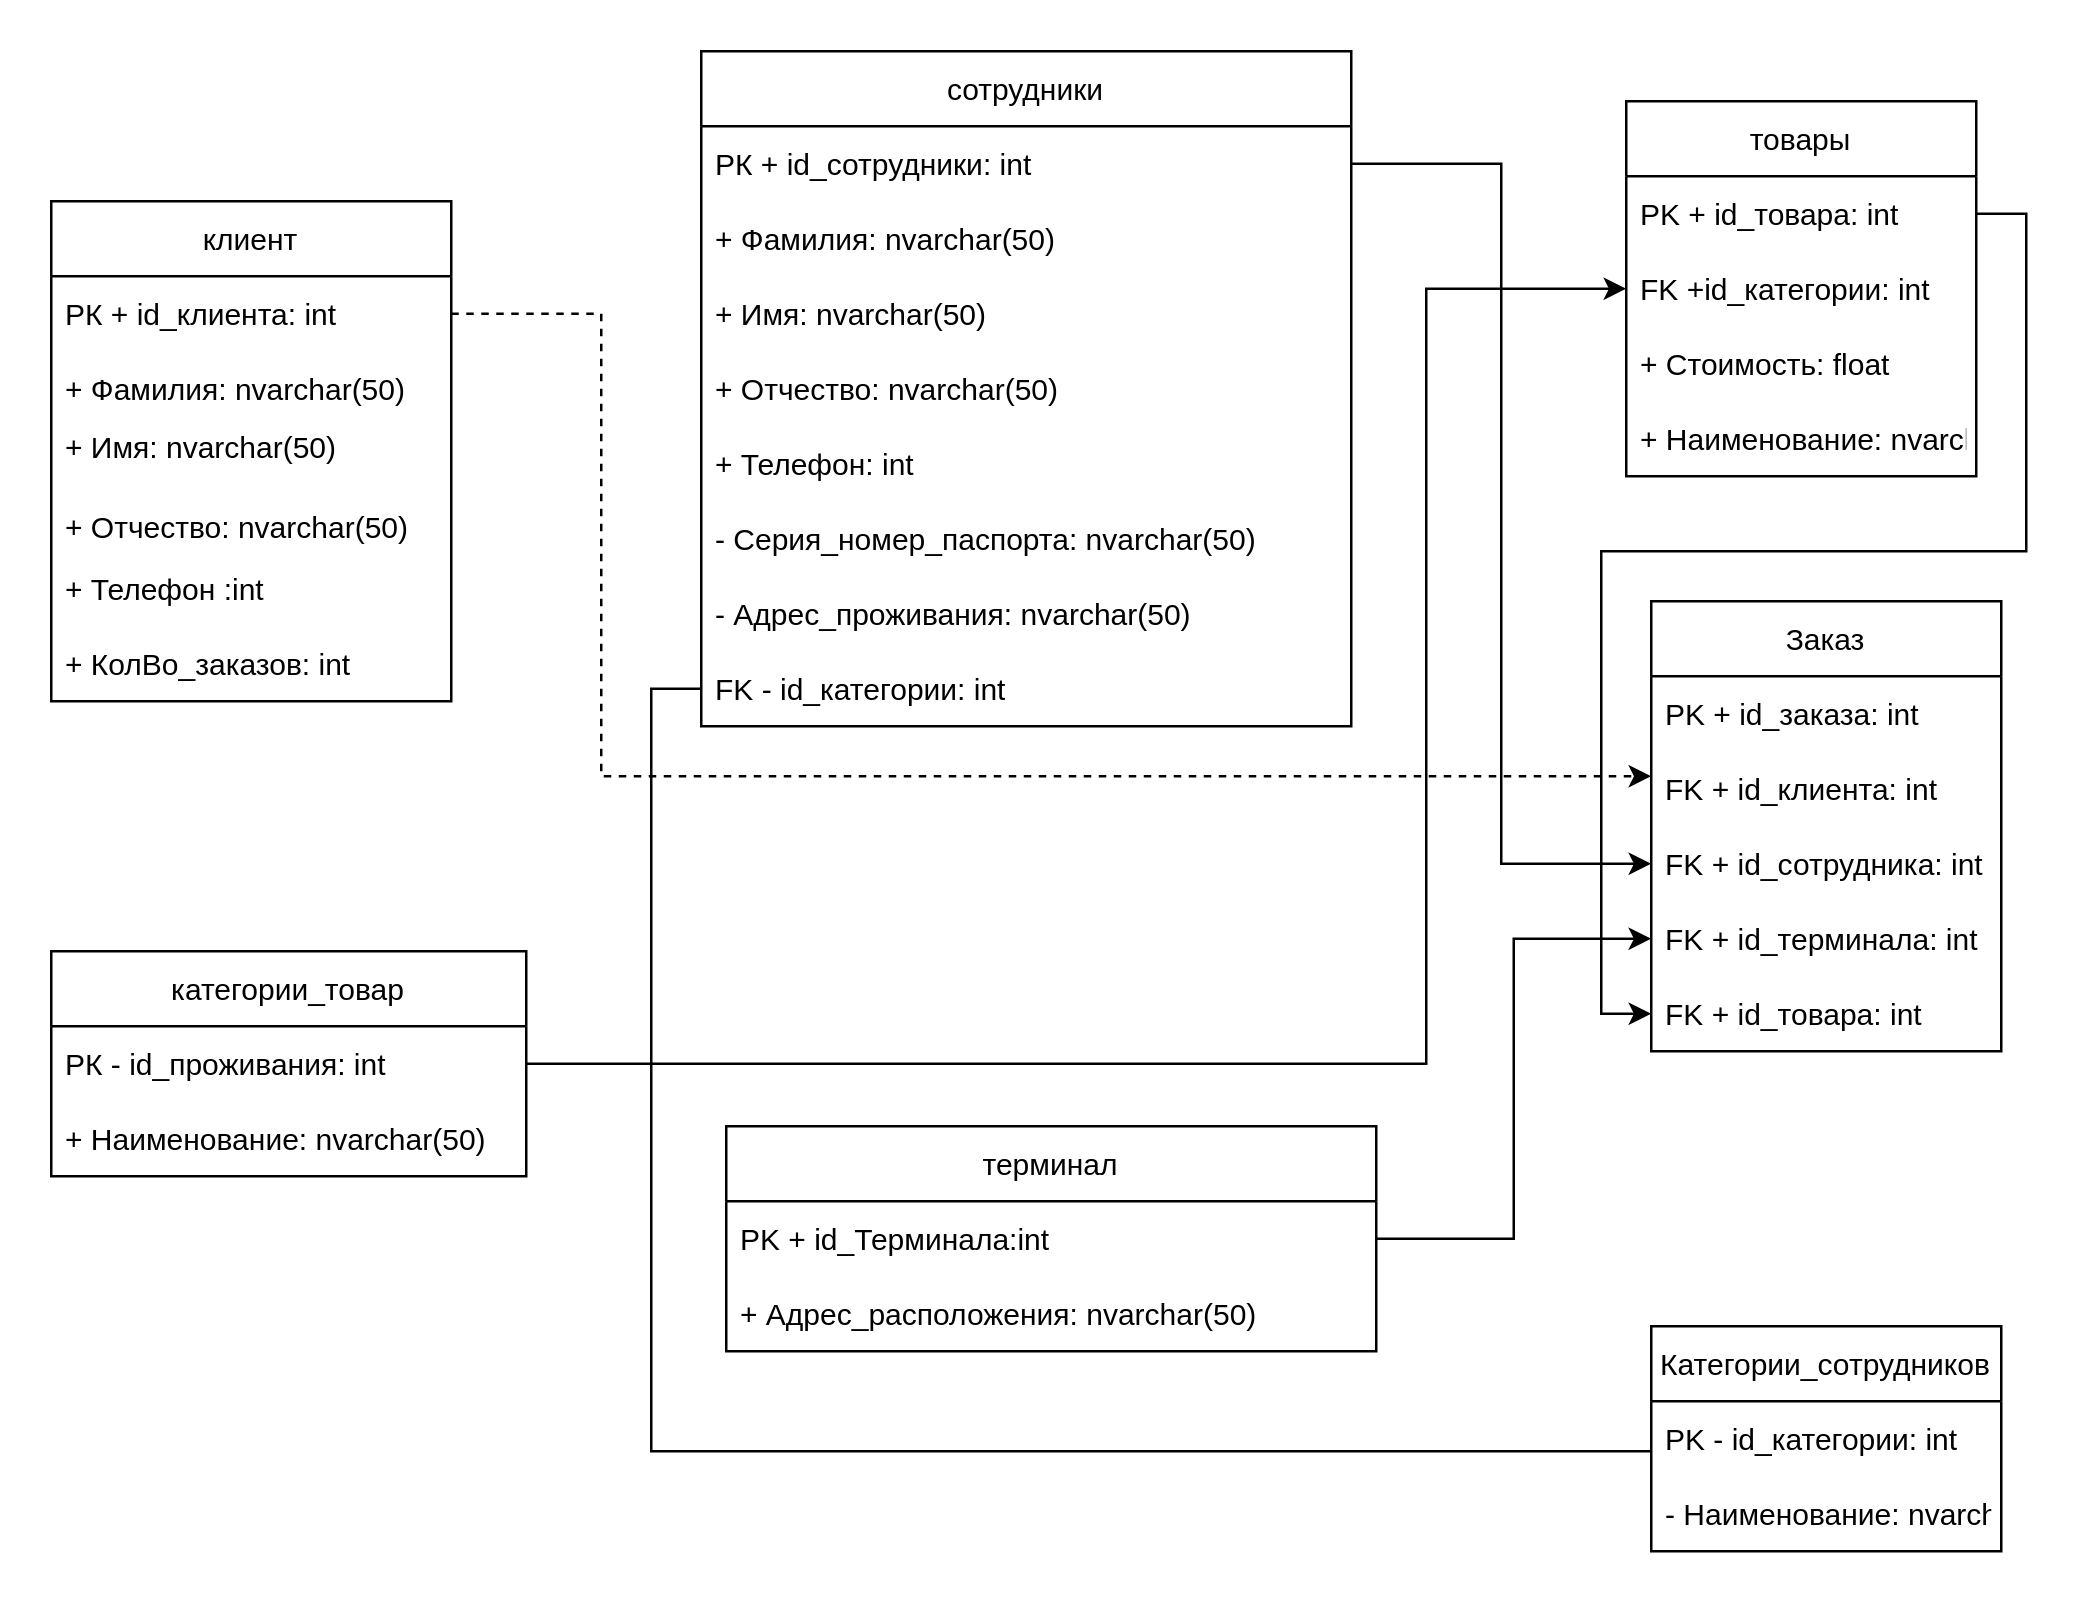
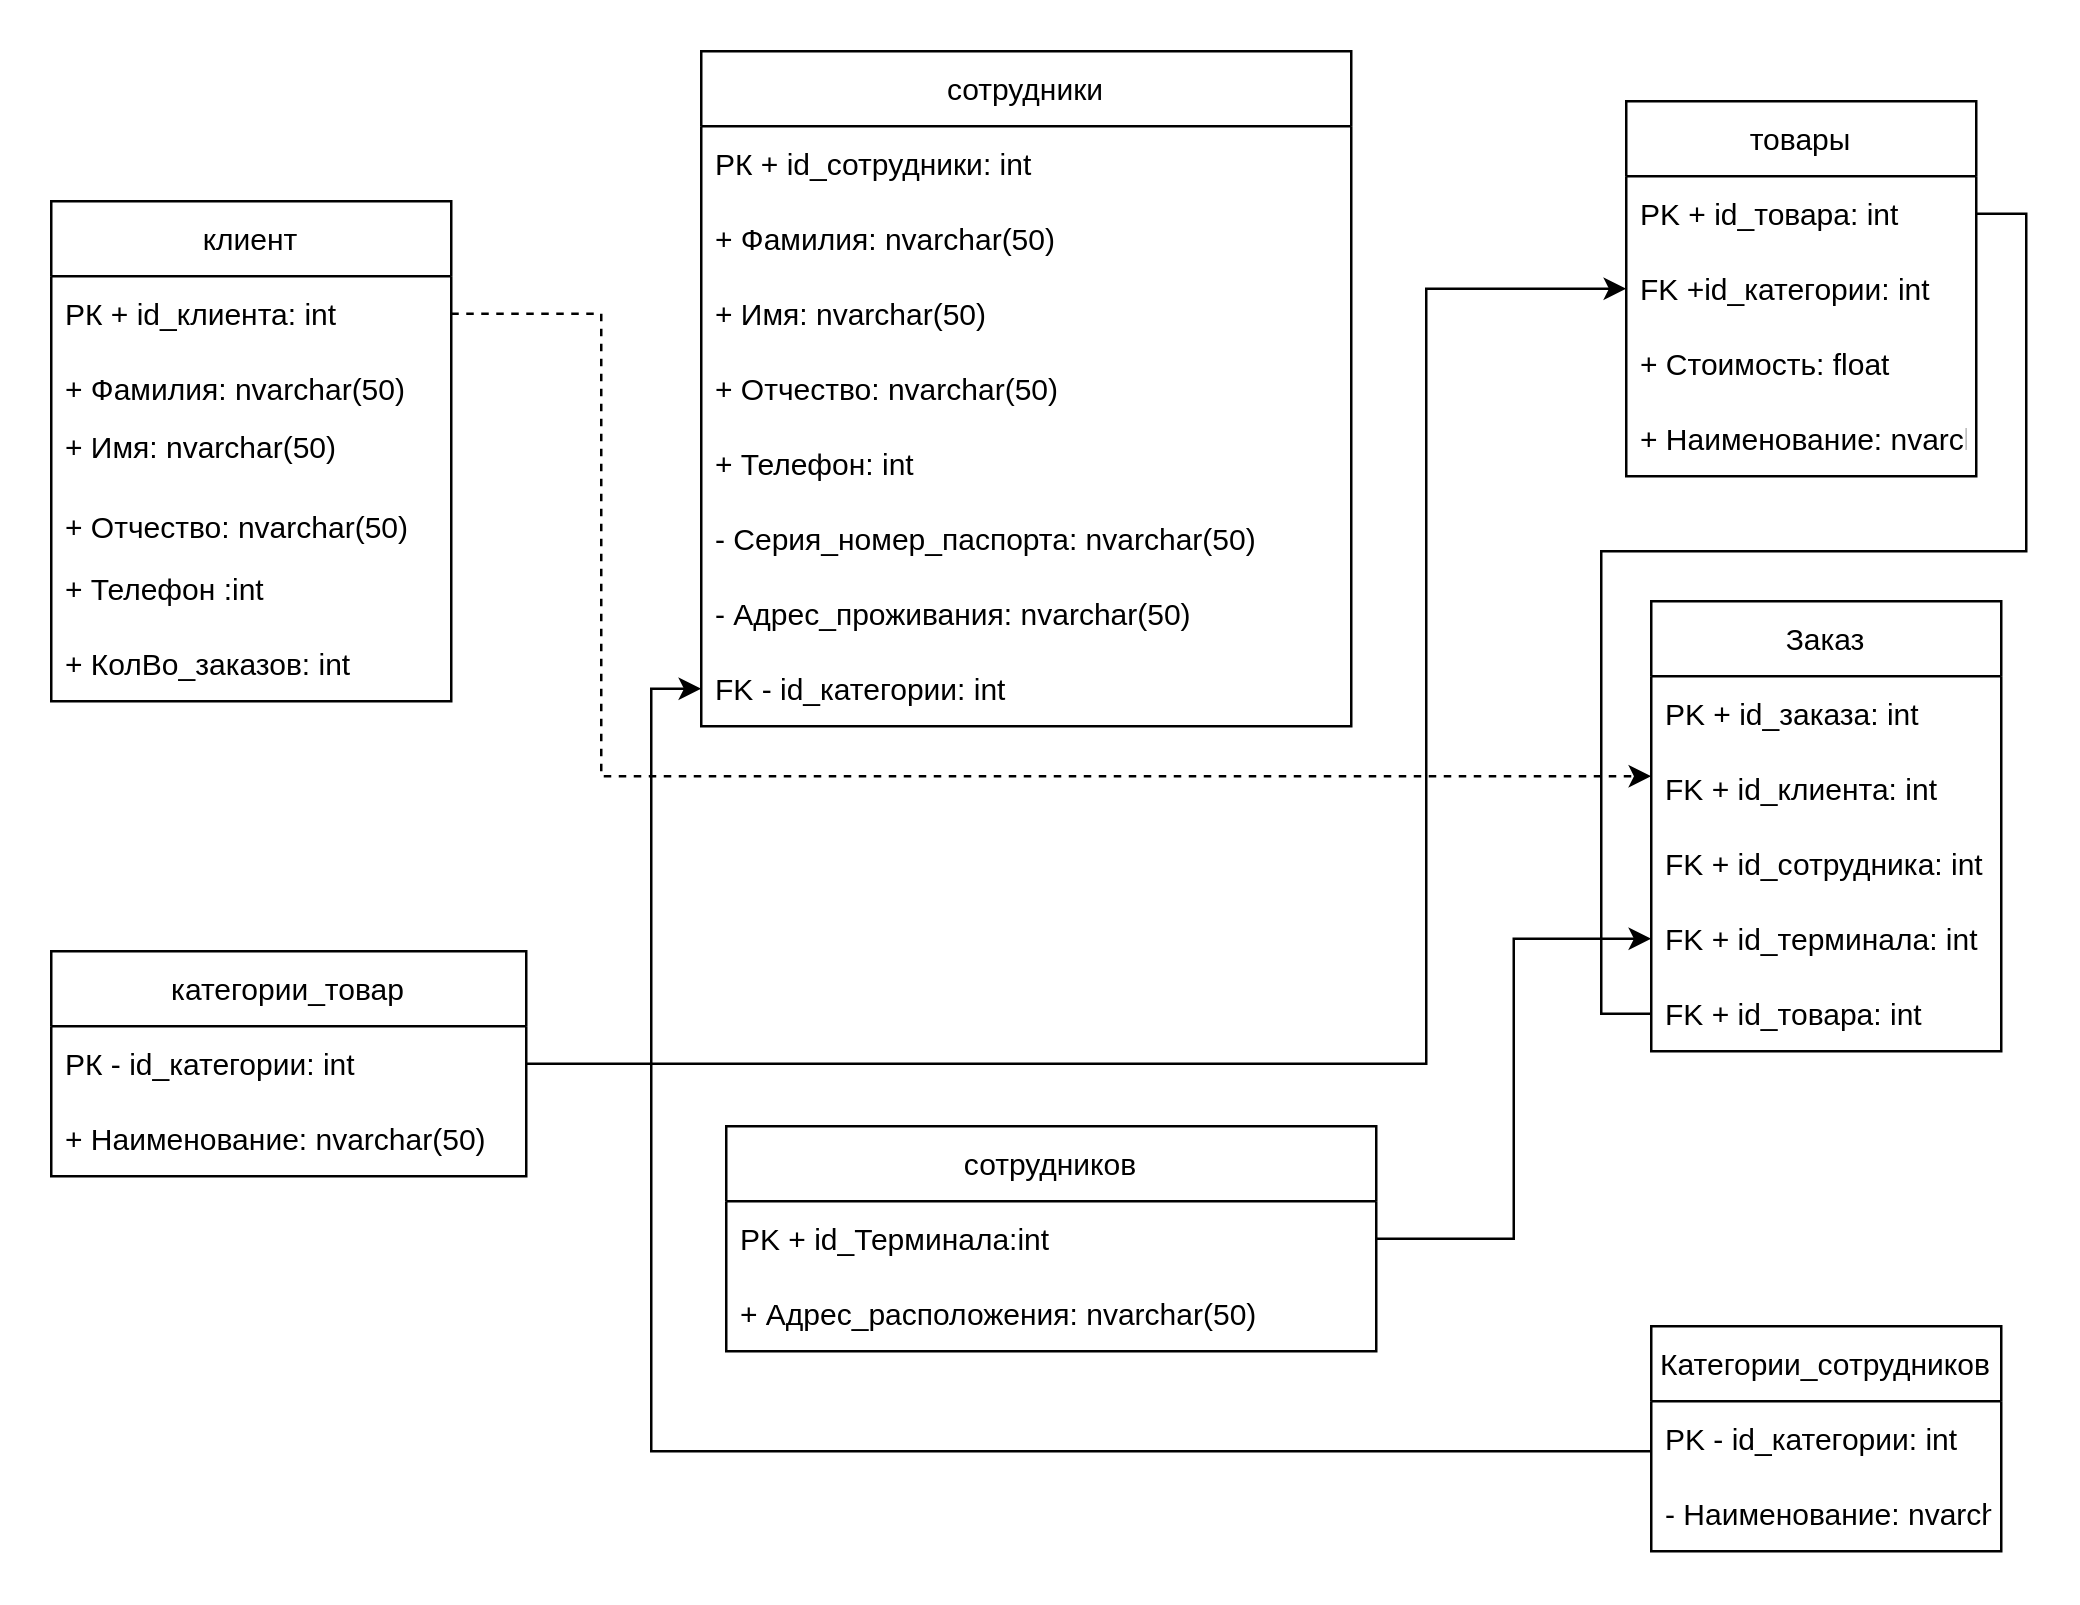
(1501, 532) -> none
(689, 689) -> (683, 689)
(1633, 1014) -> (1639, 1014)
(235, 1065) -> (226, 1065)
(1050, 1165) -> (1050, 1165)
